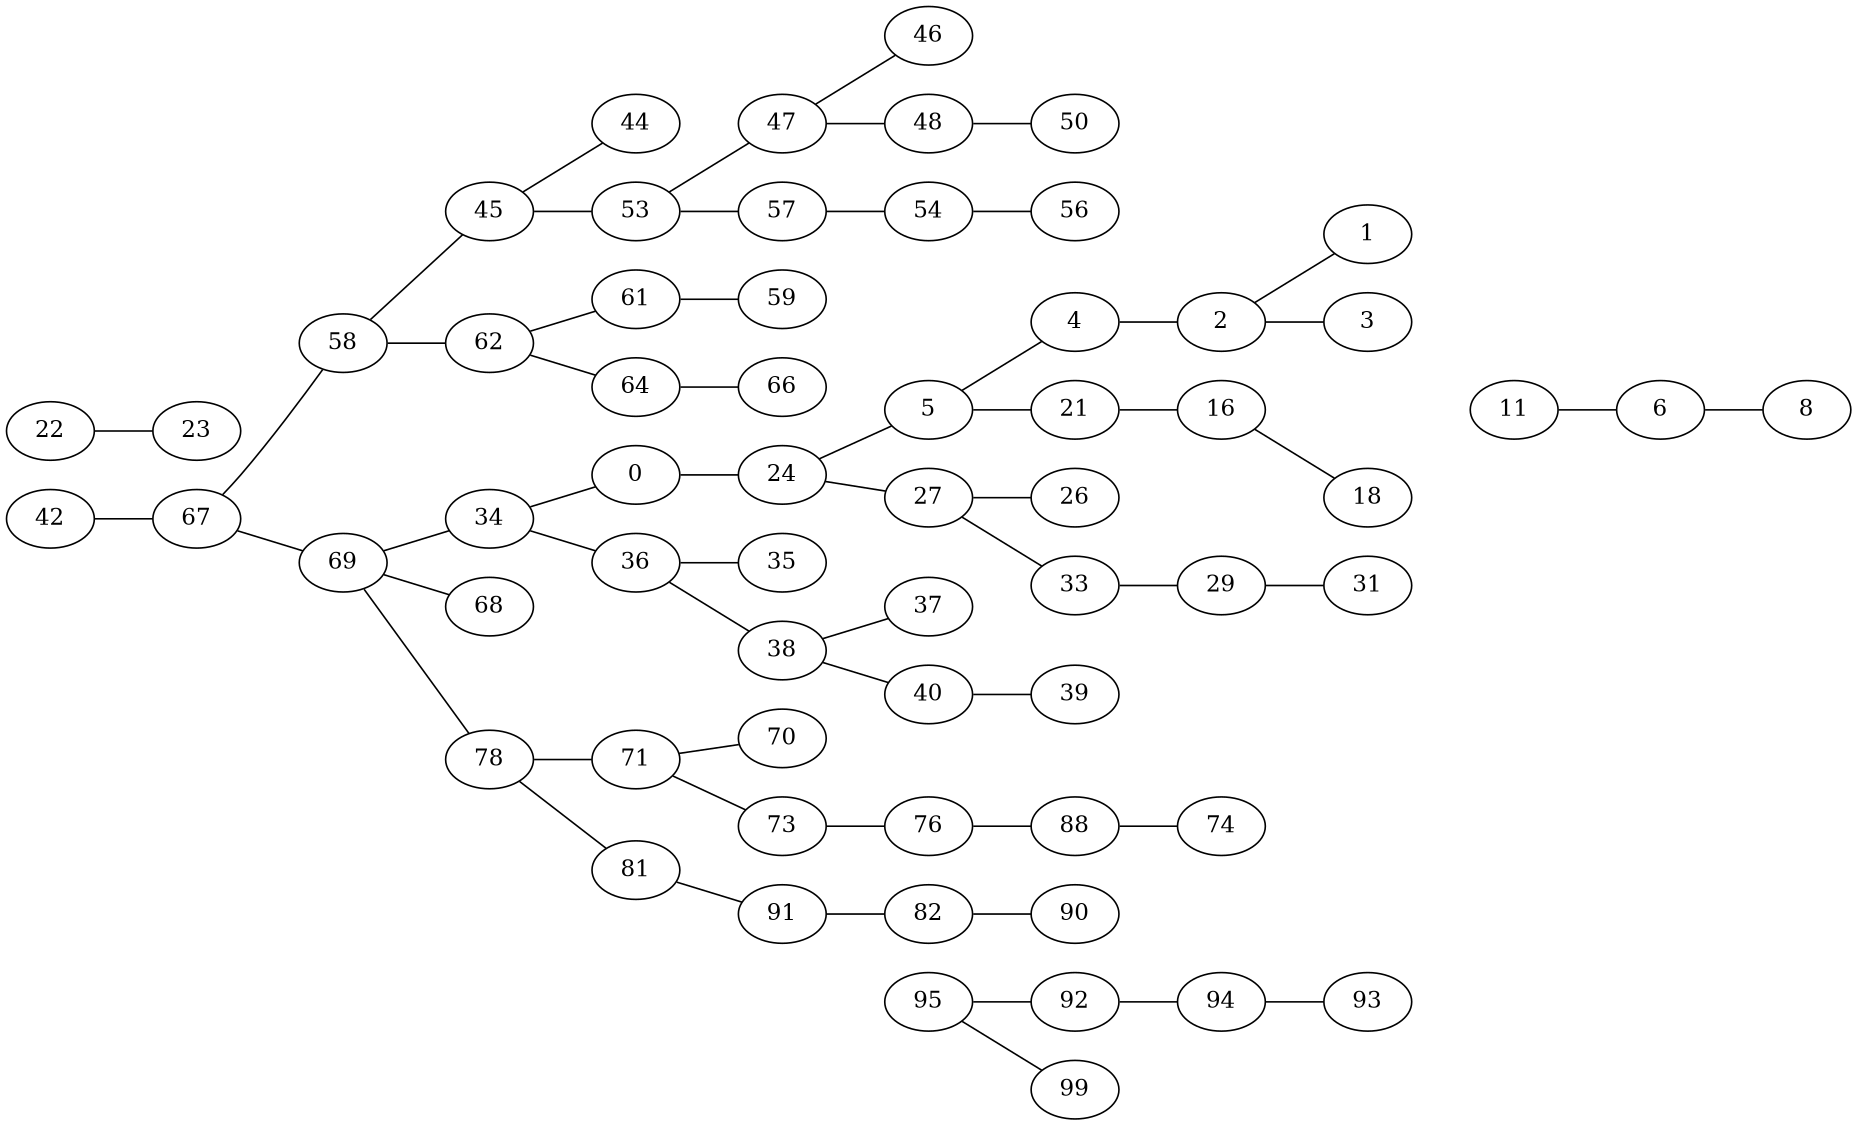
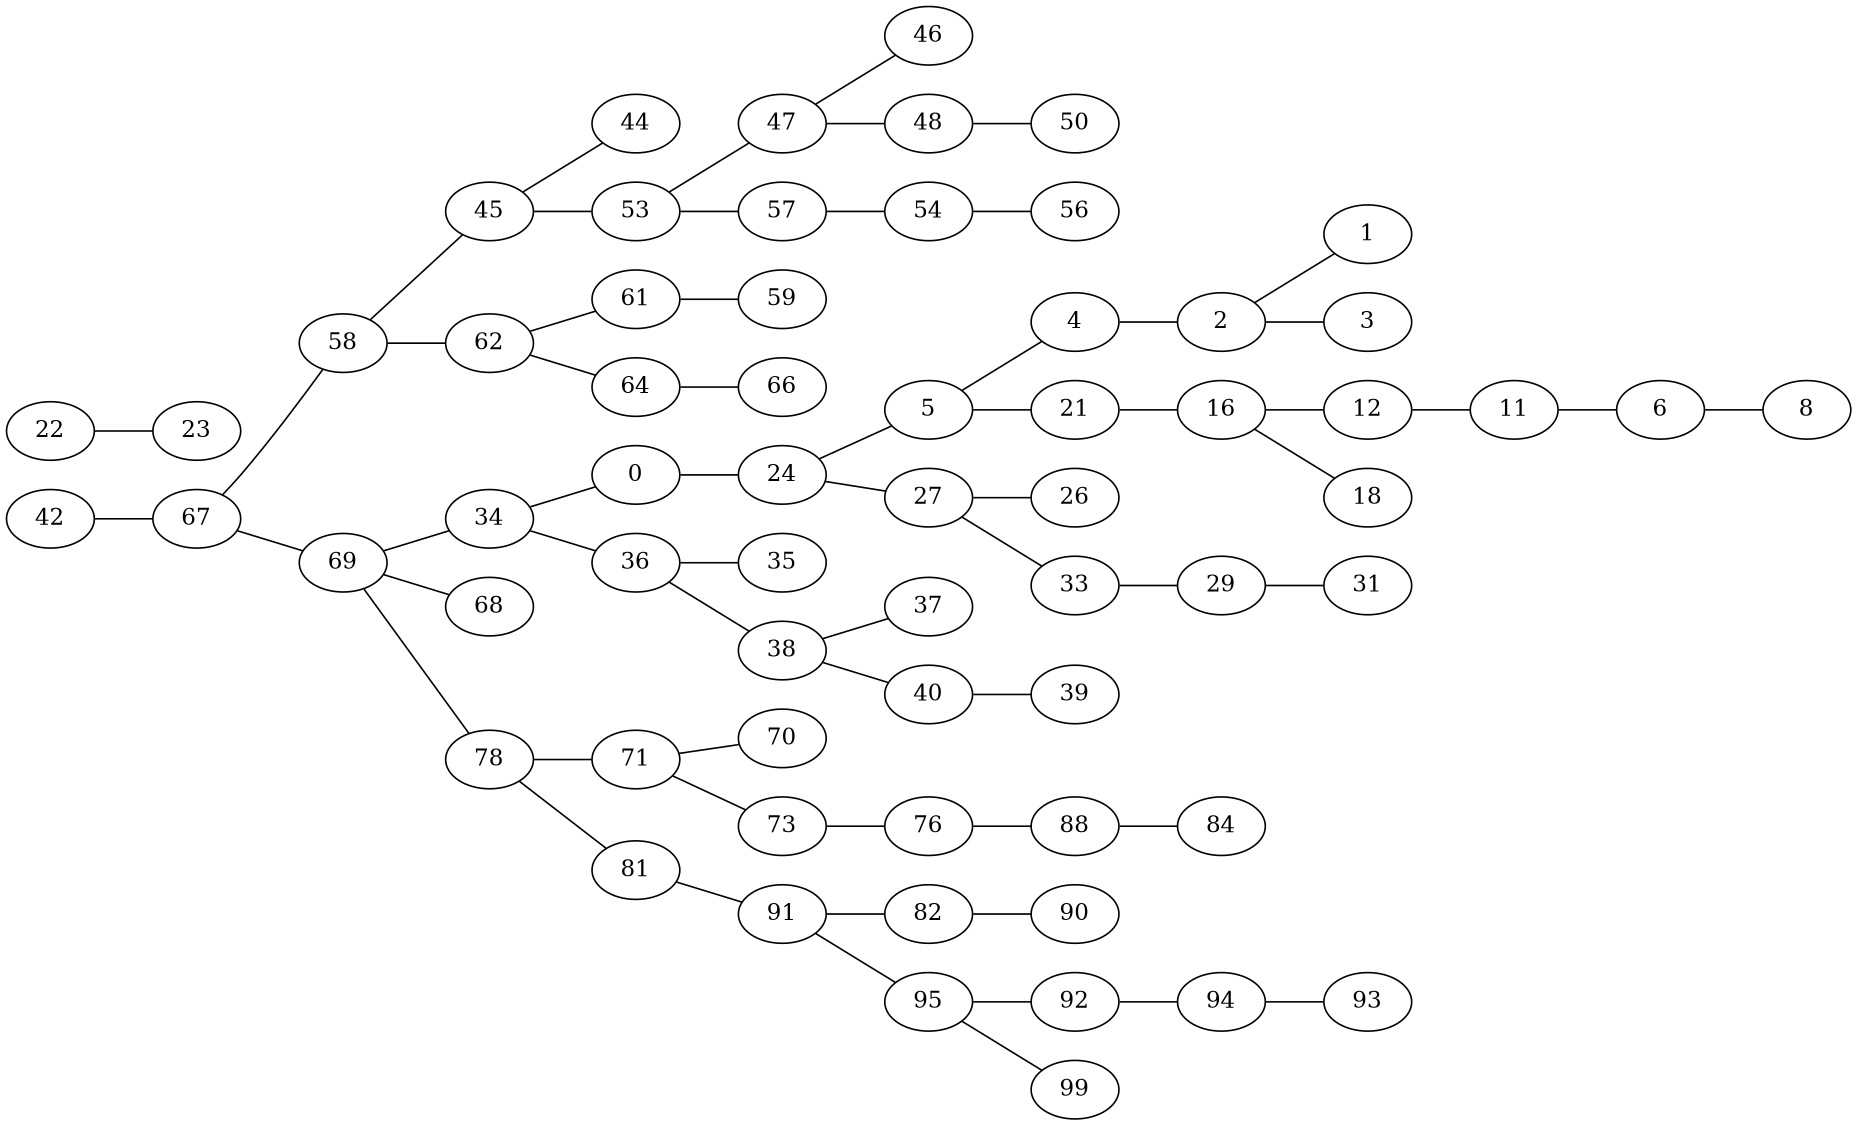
none -> (1368, 410)
(1221, 826) -> (1221, 826)
none -> (856, 958)
